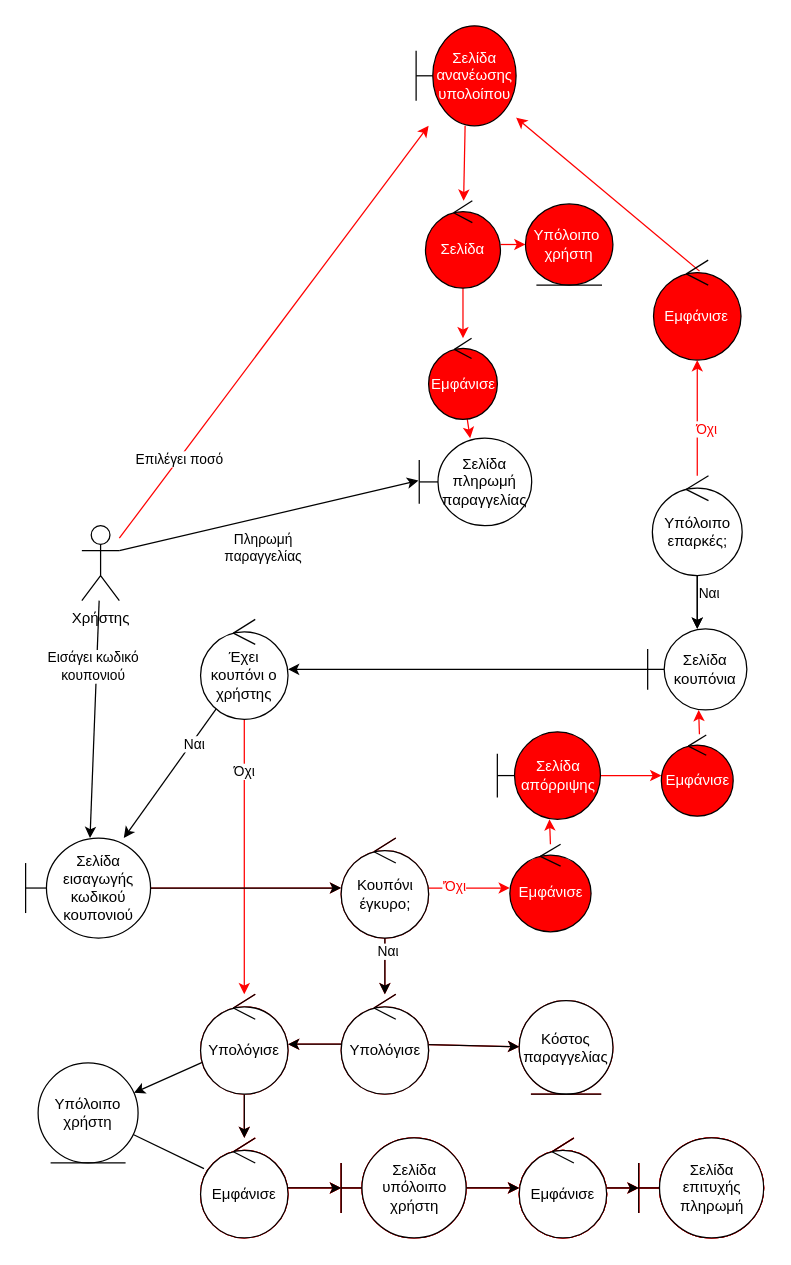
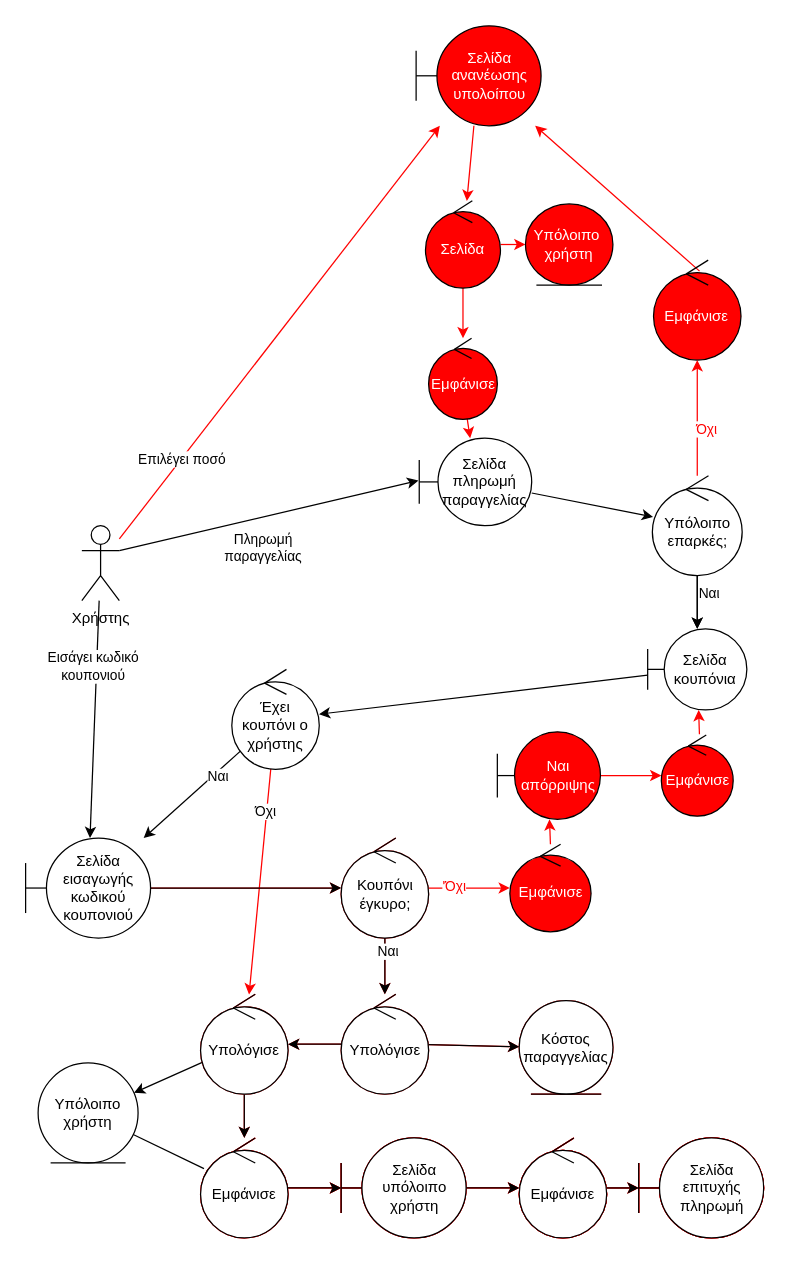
(466, 76) -> (479, 76)
none -> (588, 504)
(244, 669) -> (276, 719)
(559, 776) -> (559, 776)
